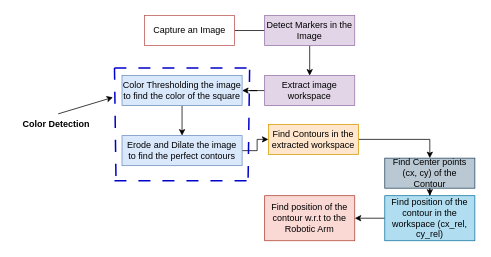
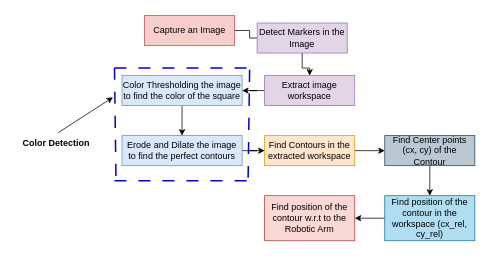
(189, 30) -> (189, 30)
(309, 30) -> (302, 38)
(56, 124) -> (56, 143)
(313, 139) -> (309, 150)
(429, 173) -> (429, 150)
